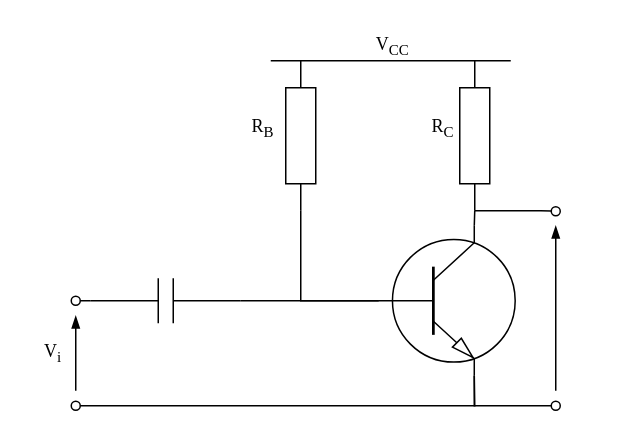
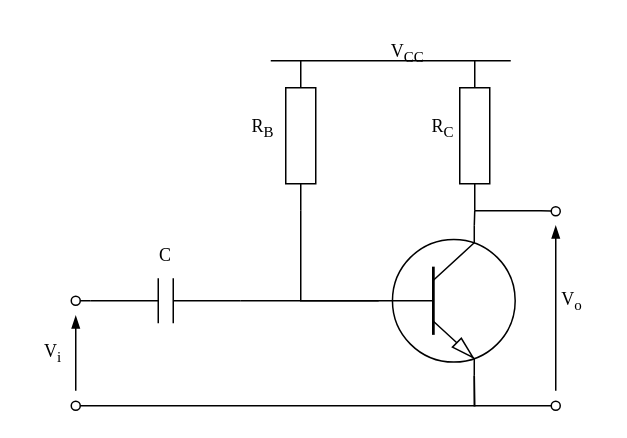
(393, 46) -> (408, 53)
none -> (166, 256)
none -> (572, 301)
